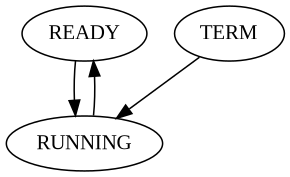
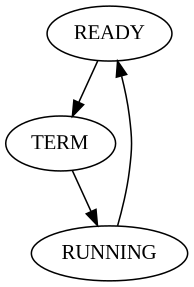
(74, 81) -> (88, 82)
